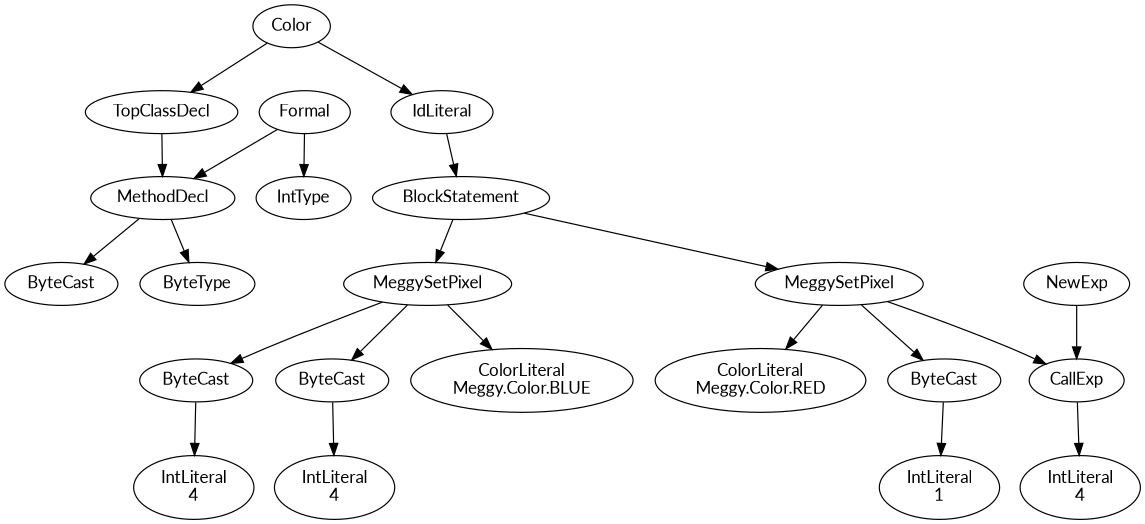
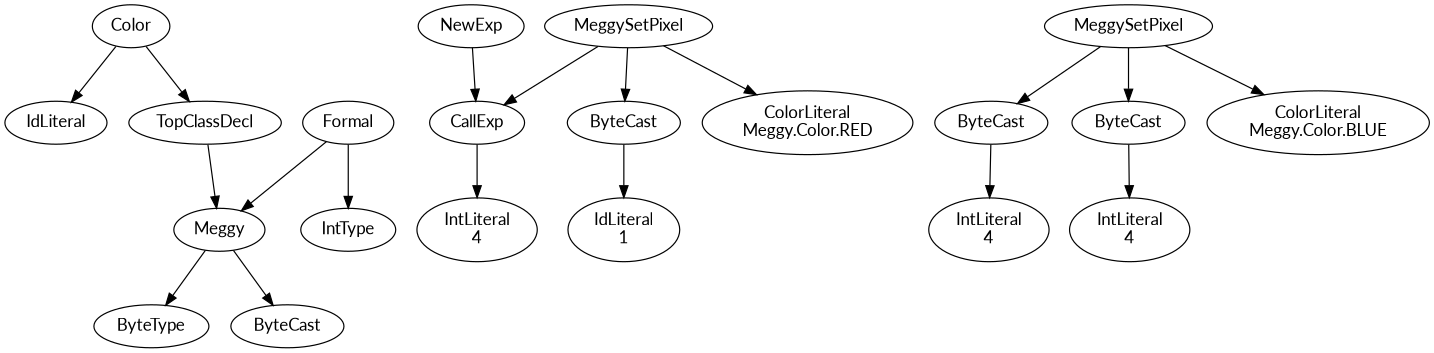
(163, 198) -> (219, 230)
(461, 198) -> none
(939, 487) -> (624, 230)
